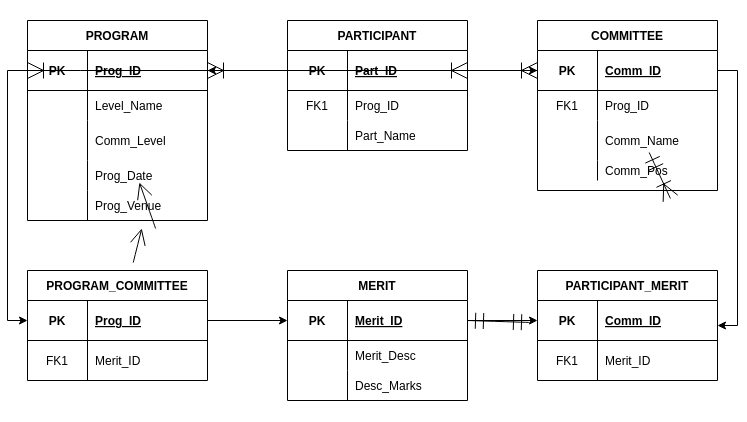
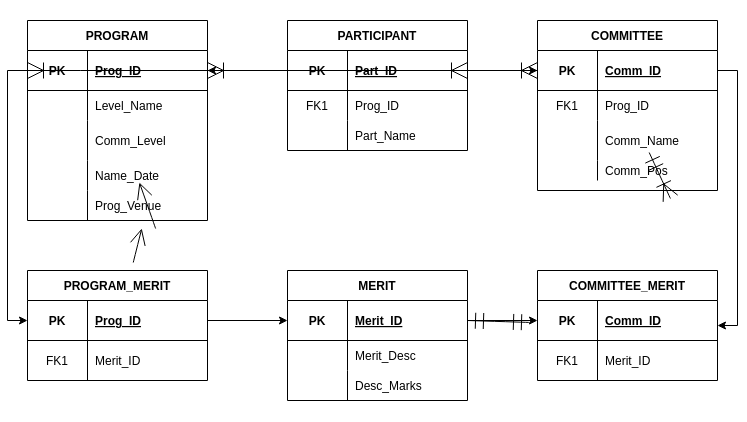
(125, 176) -> (125, 176)
(117, 286) -> (117, 286)
(627, 286) -> (627, 286)
